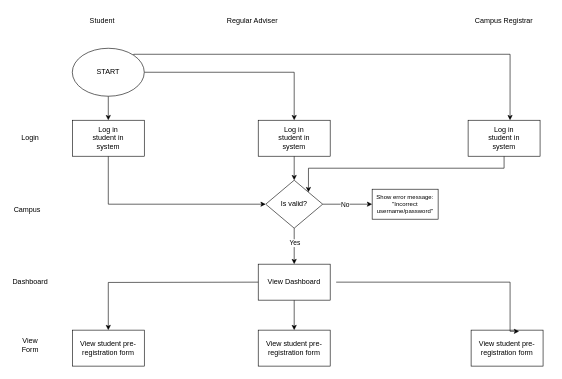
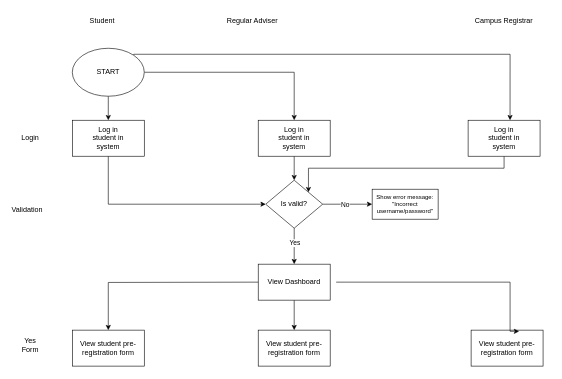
(27, 210) -> (27, 210)
(30, 282) -> none
(30, 345) -> (30, 345)
